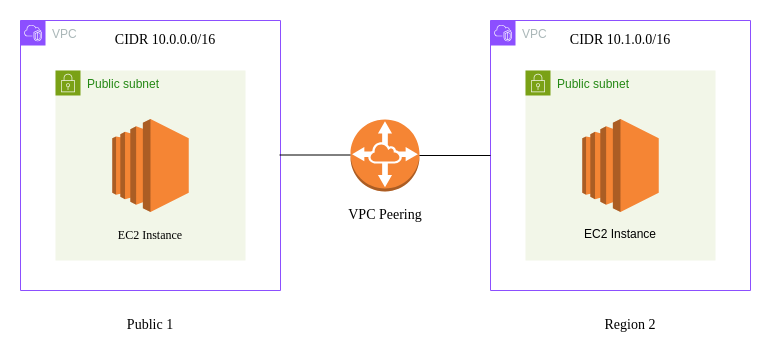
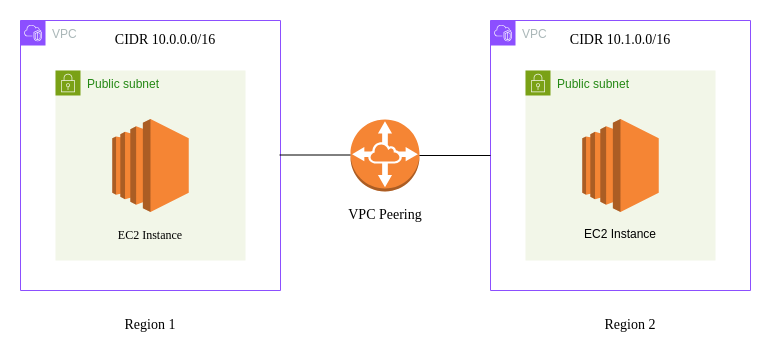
(151, 326) -> (151, 326)
